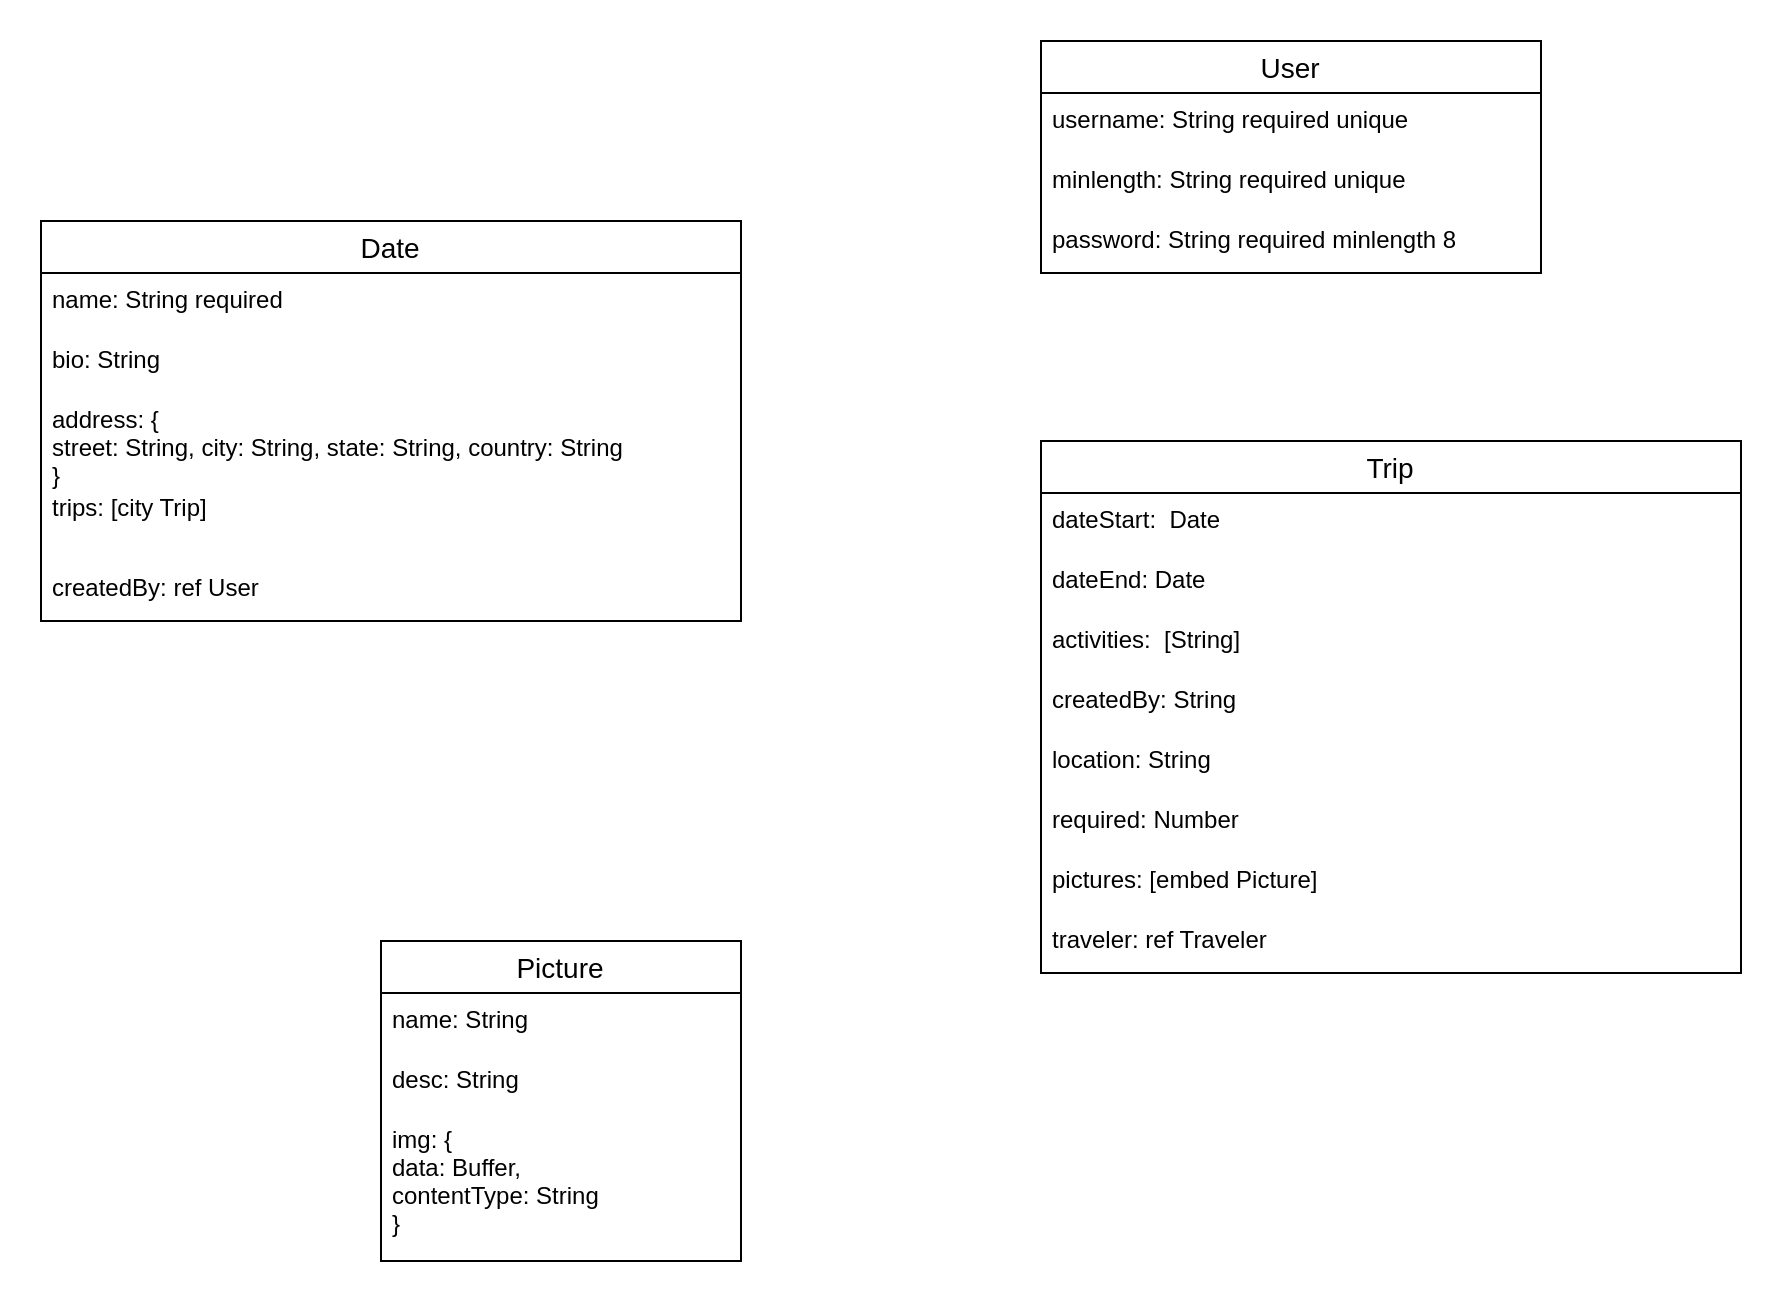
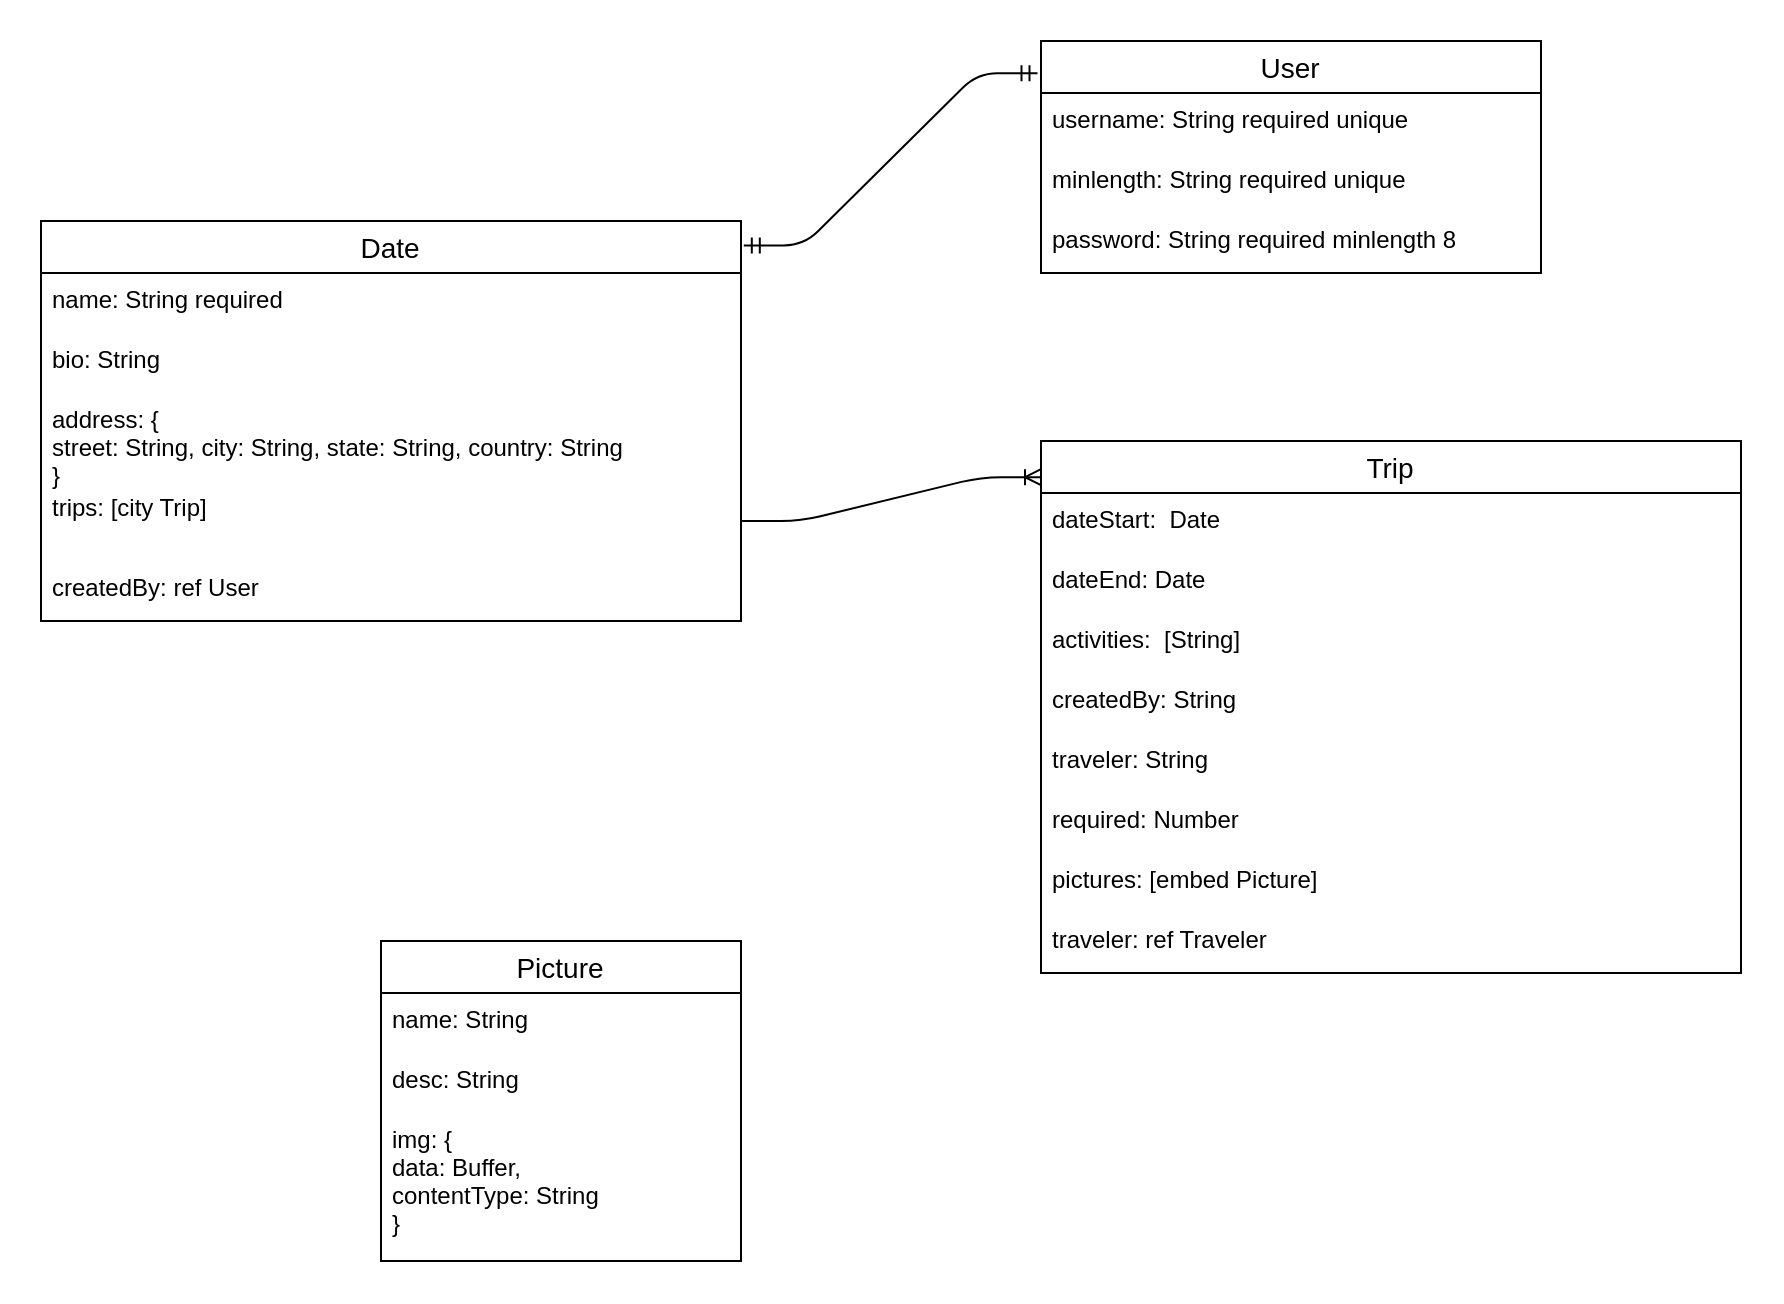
none -> (891, 159)
none -> (892, 499)
(1144, 760) -> (1147, 760)
